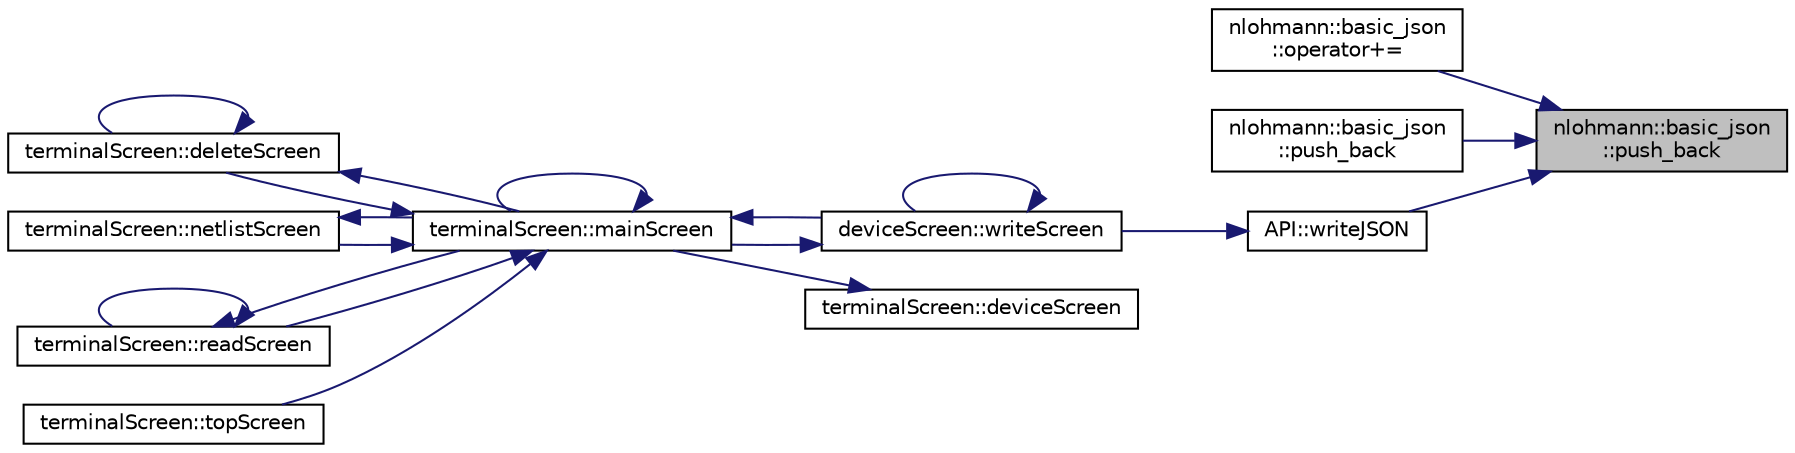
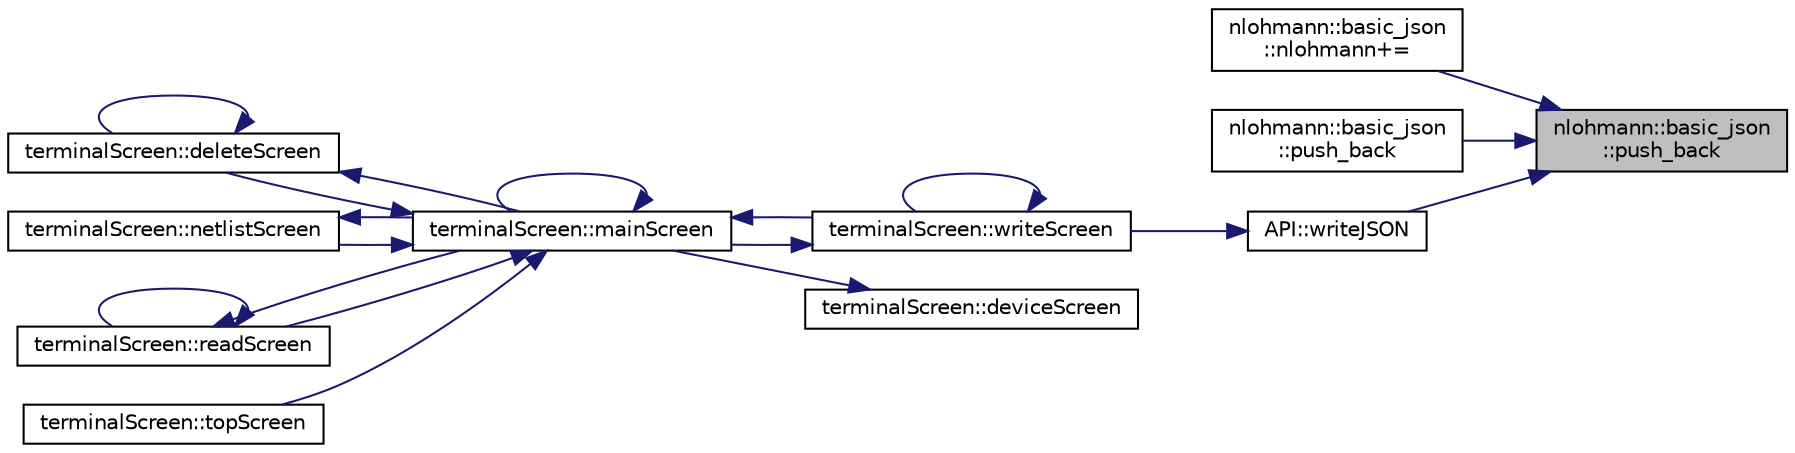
(1337, 40) -> (1337, 40)
(972, 231) -> (972, 231)
